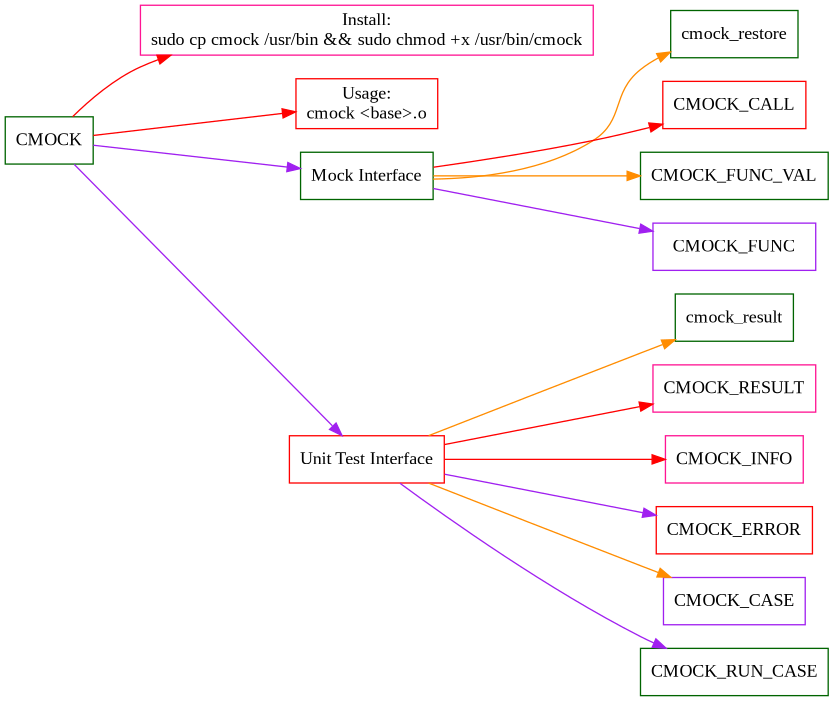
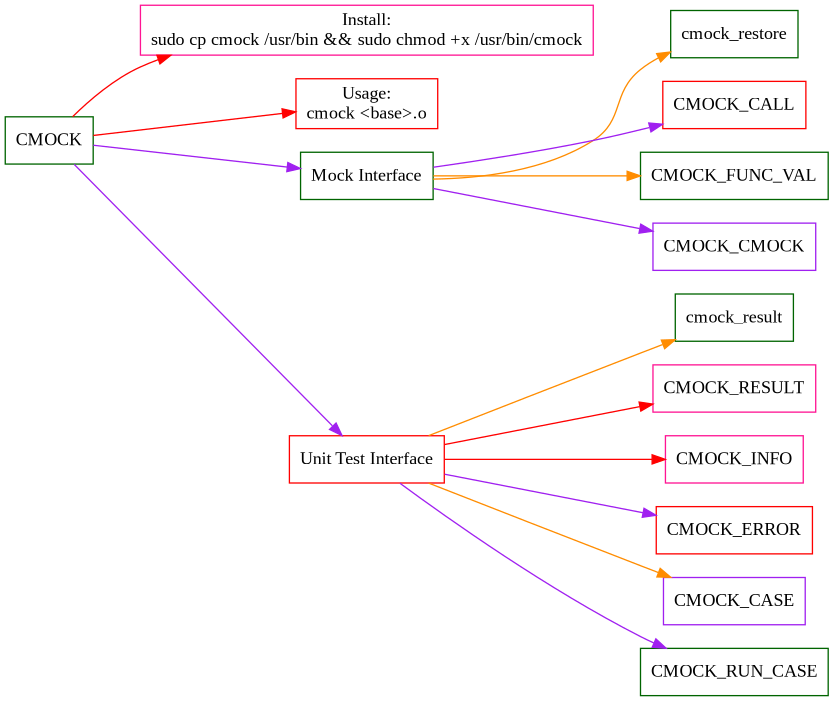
(542, 150) -> (542, 150)
(734, 247) -> (734, 247)
